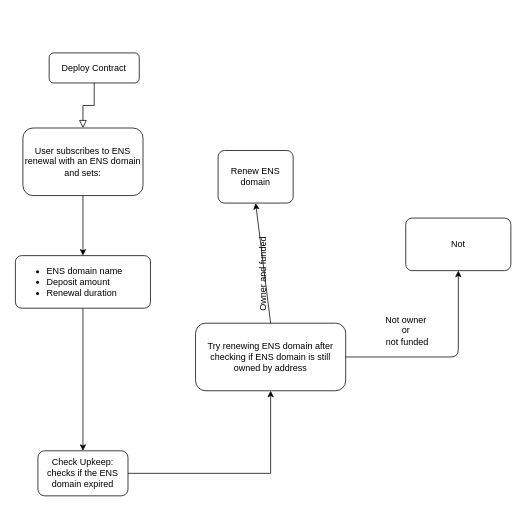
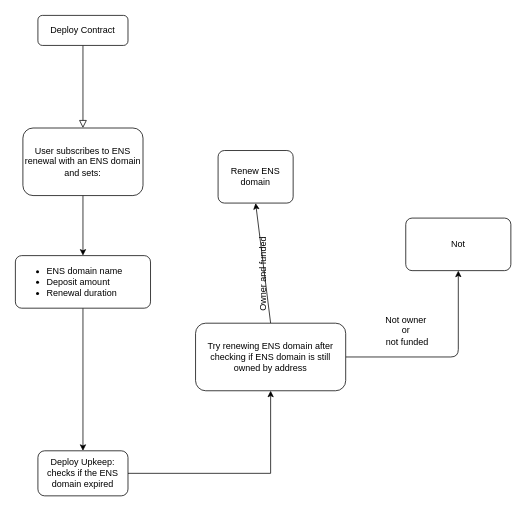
(94, 68) -> (83, 30)
(83, 473) -> (83, 473)
